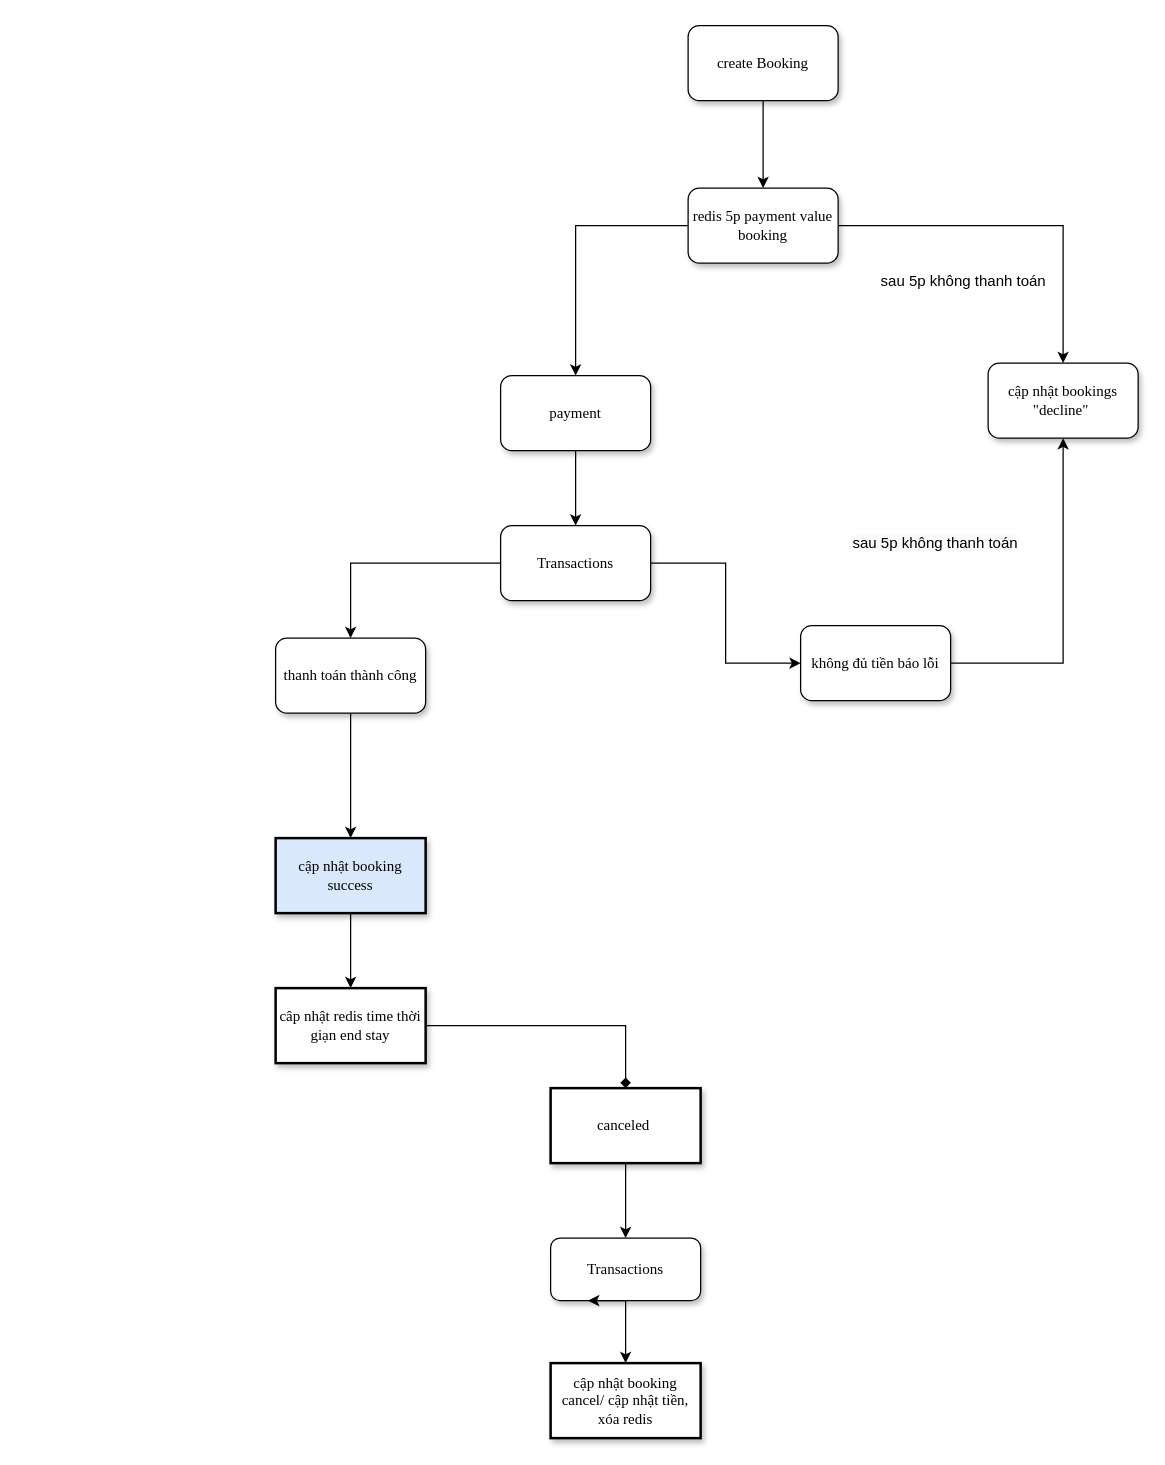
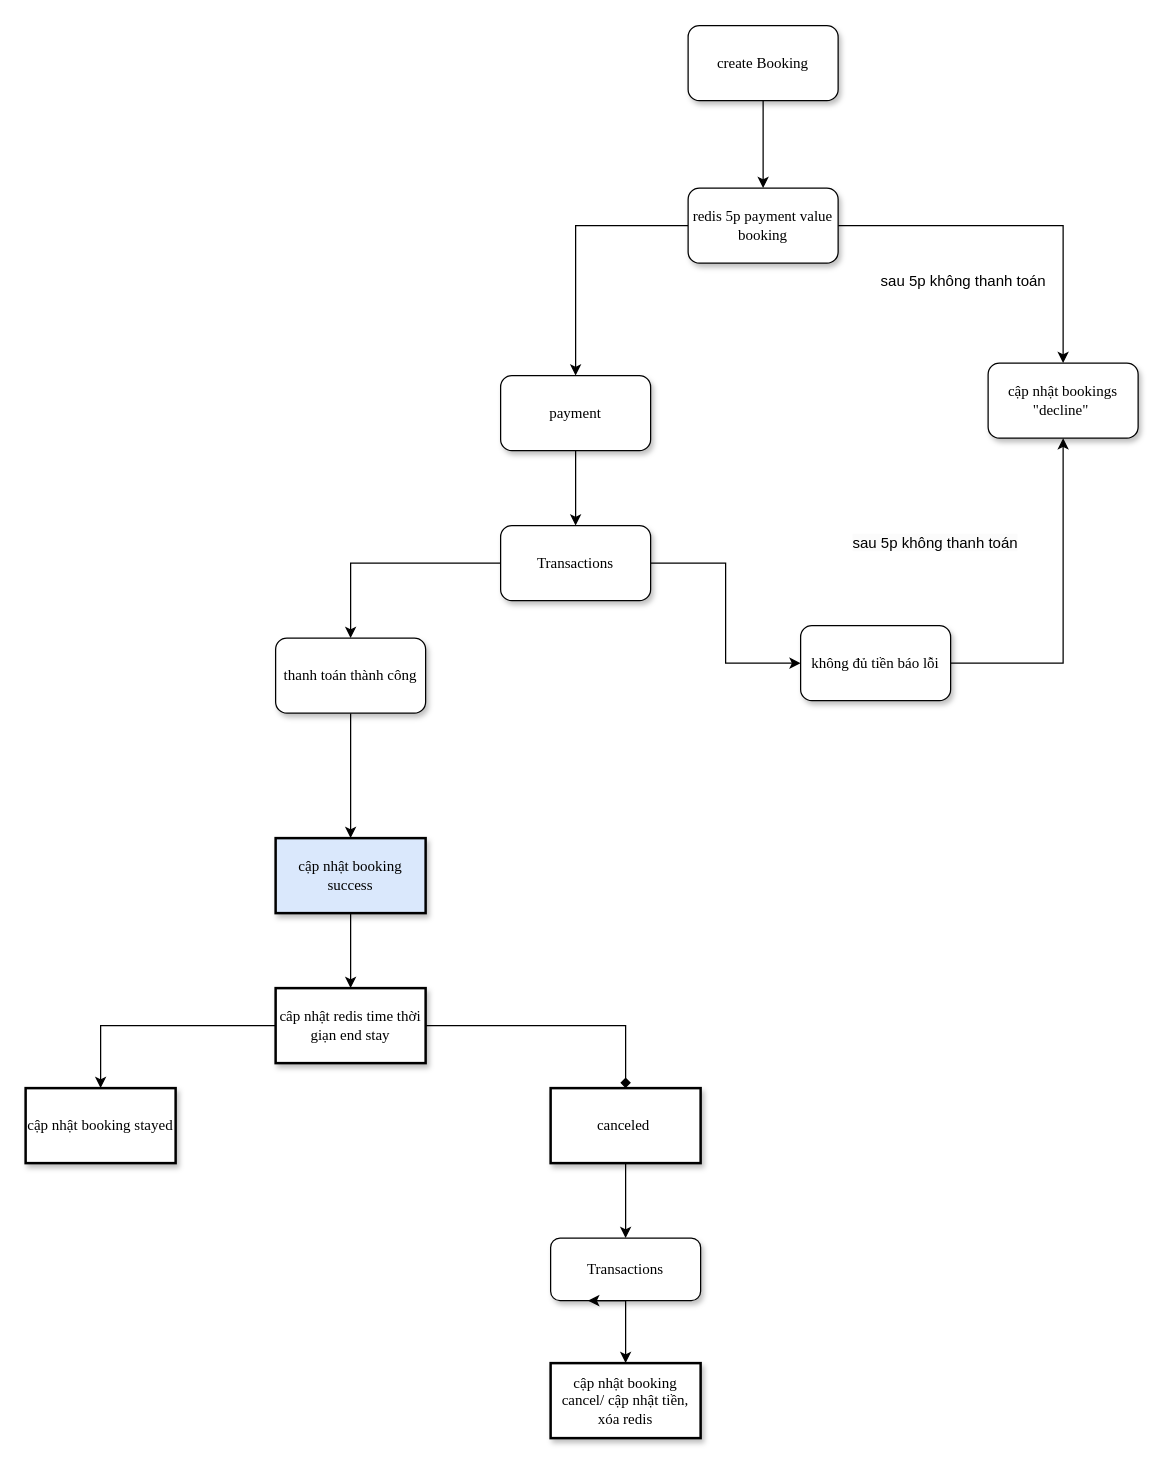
none -> (161, 1026)
none -> (101, 1126)
